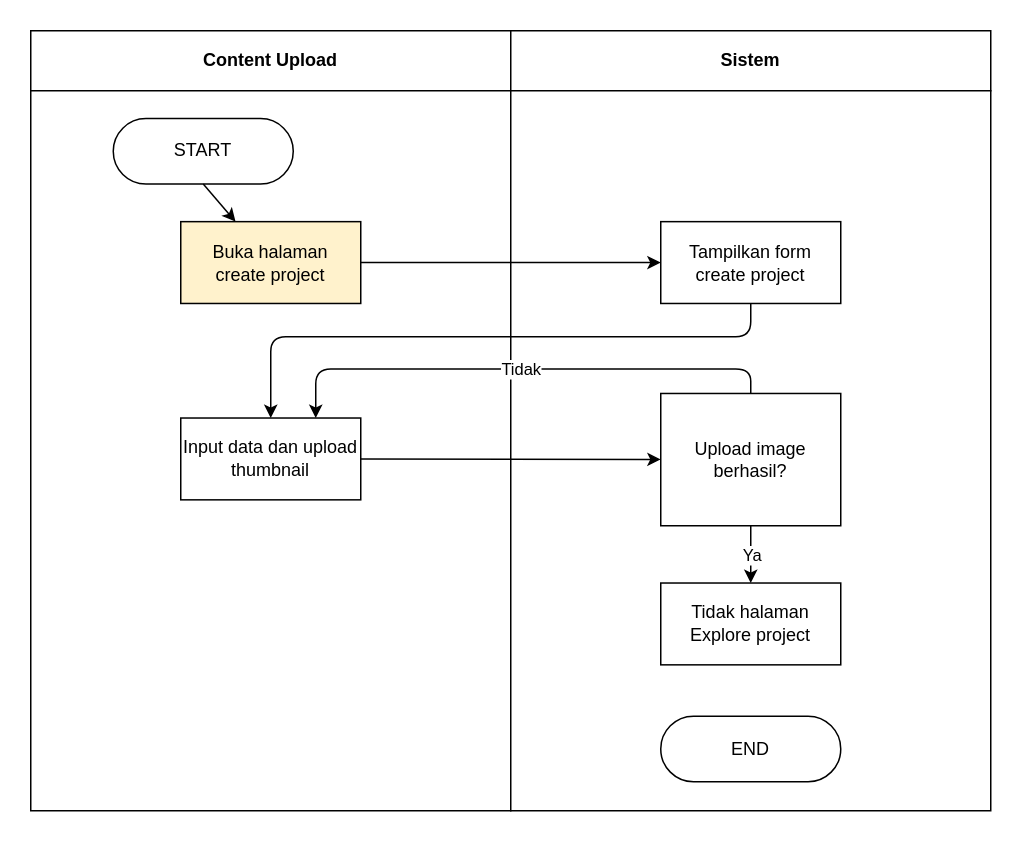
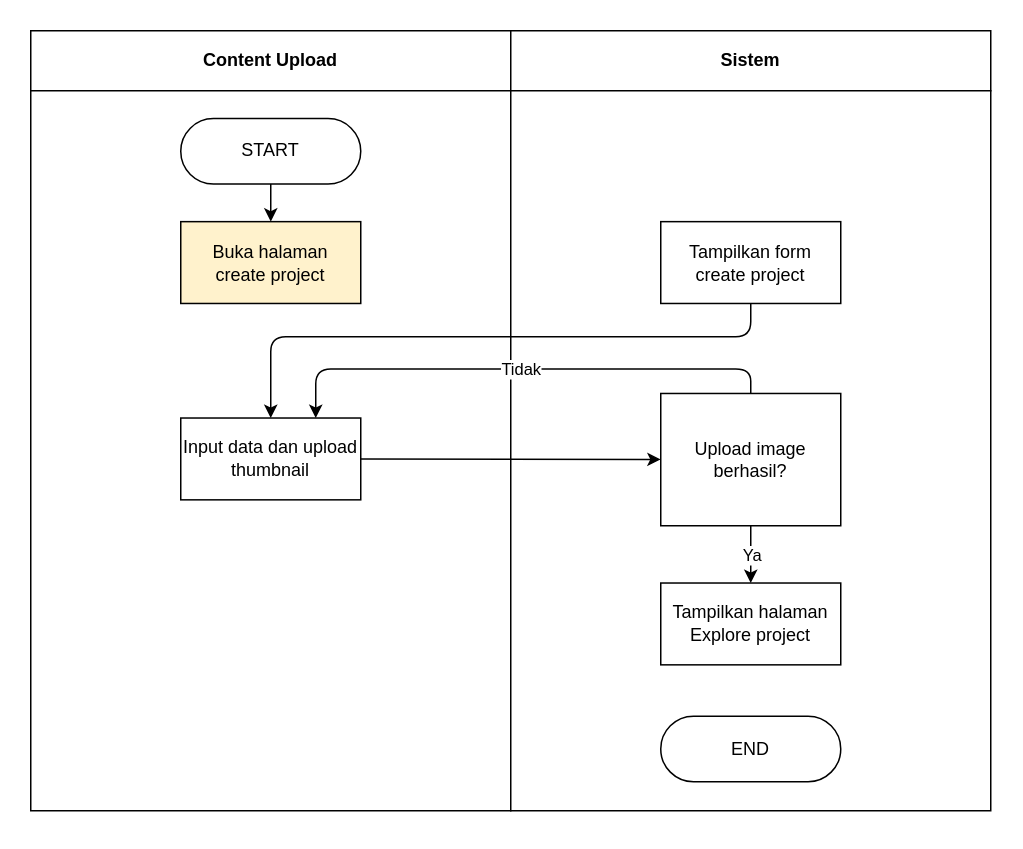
(203, 151) -> (271, 151)
(506, 263) -> none
(751, 623) -> (751, 623)
